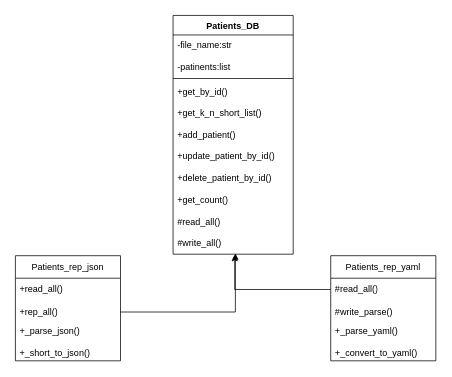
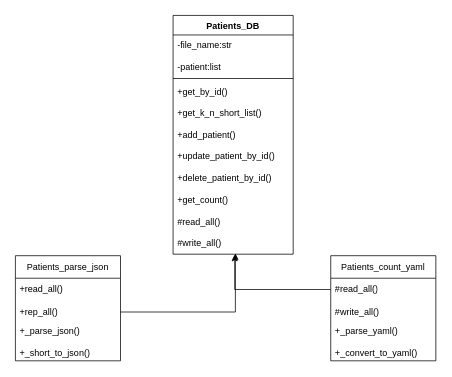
(210, 51) -> (209, 51)
(68, 267) -> (68, 267)
(383, 267) -> (383, 267)
(369, 312) -> (362, 312)
